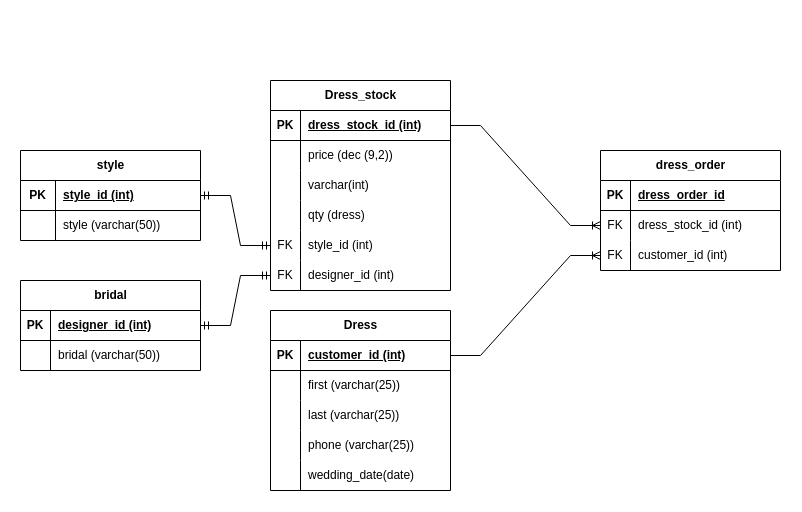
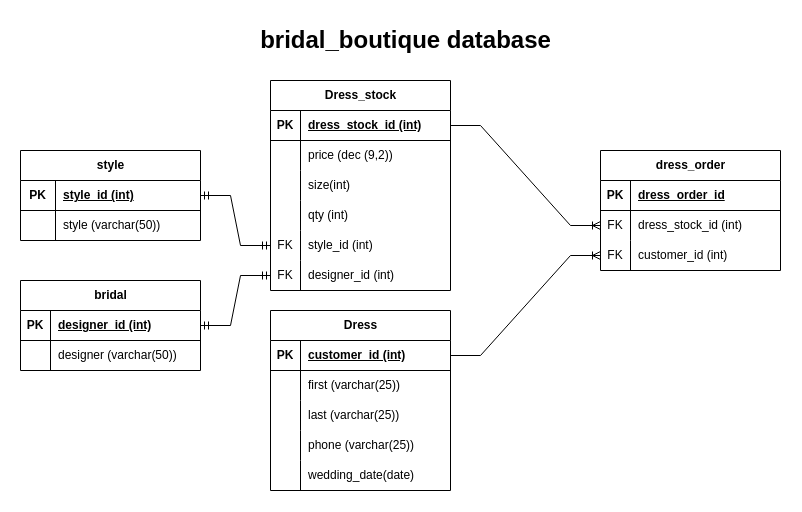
none -> (406, 41)
(347, 186) -> (336, 186)
(344, 216) -> (336, 216)
(121, 356) -> (129, 356)
